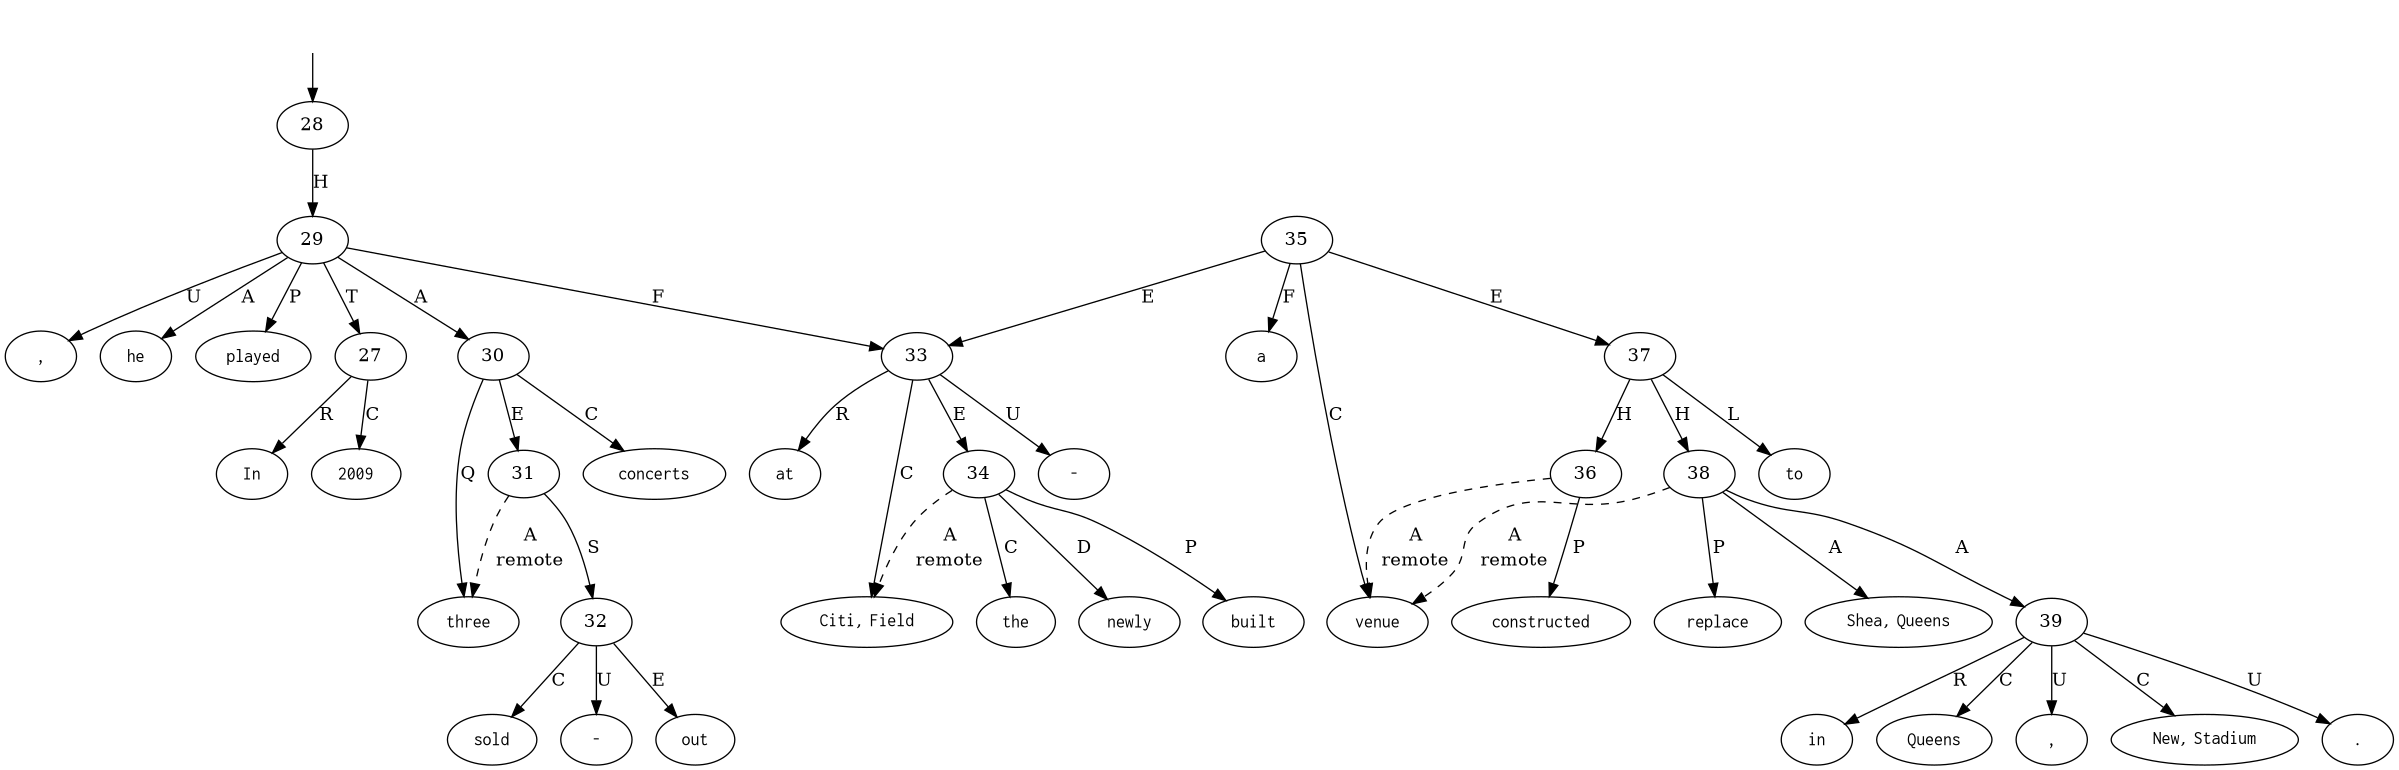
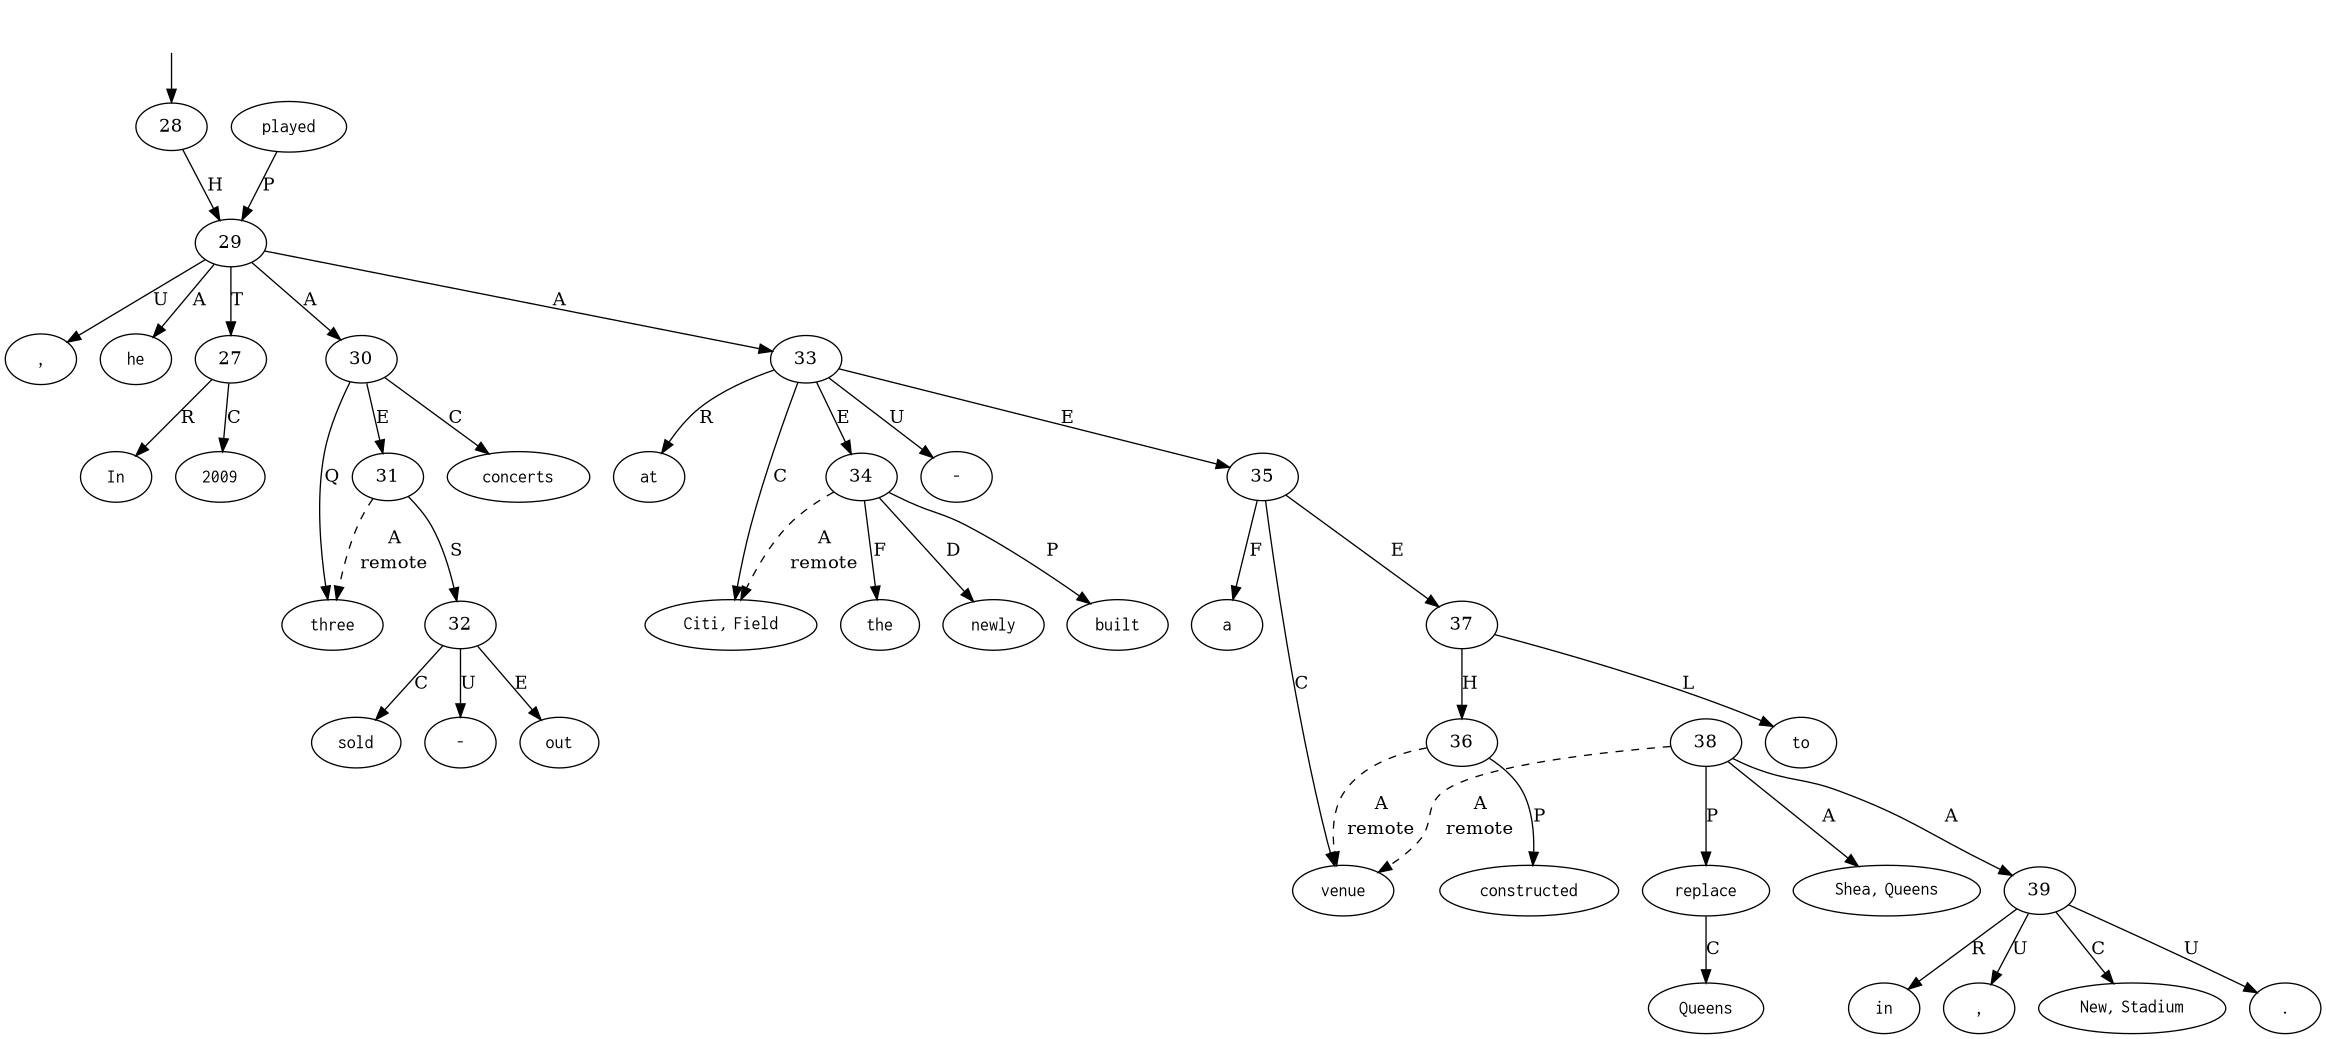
(287, 291) -> (262, 180)
(1114, 296) -> (1028, 416)
(658, 298) -> (559, 300)
(1667, 409) -> none
(1011, 548) -> (880, 551)
(2000, 675) -> (1706, 943)
